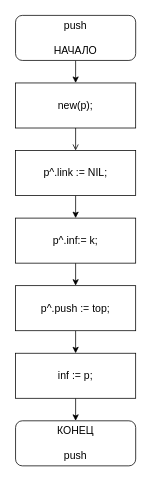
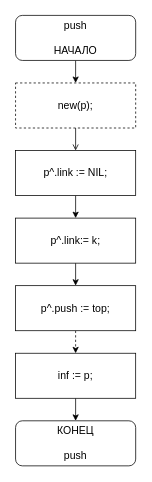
(75, 105) -> (75, 105)
(75, 240) -> (75, 240)
(75, 340) -> (75, 340)
